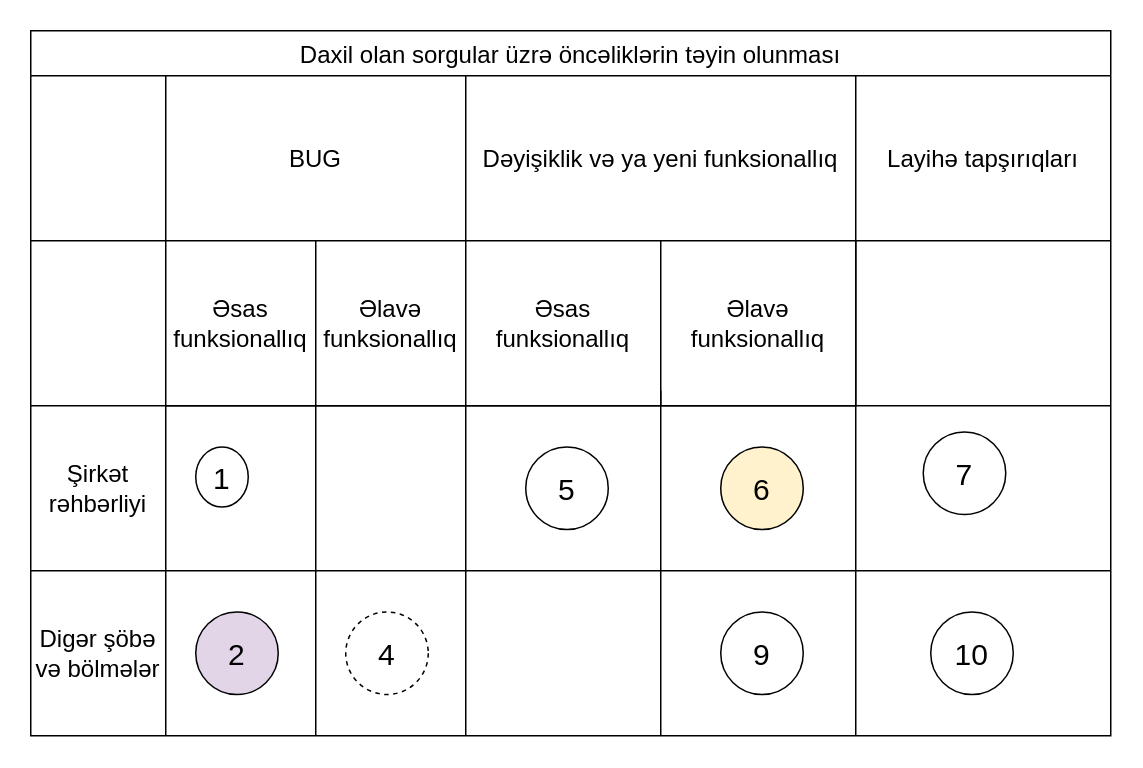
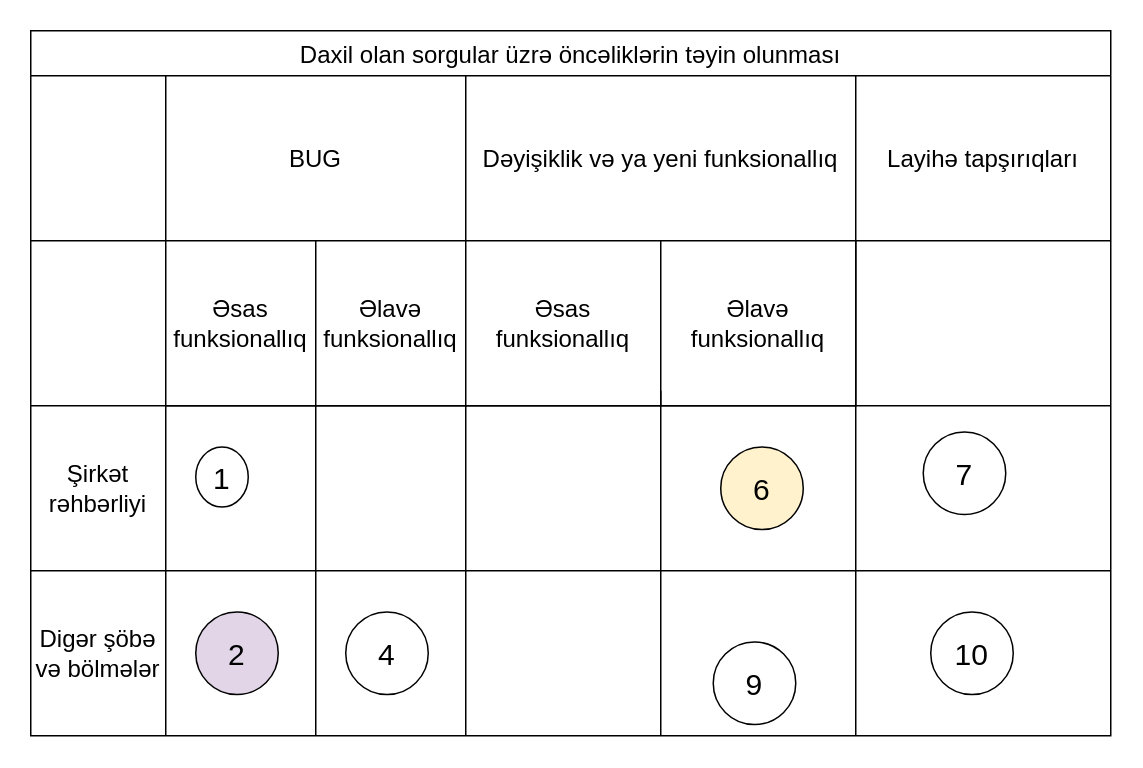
(567, 488) -> none
(387, 653) -> (387, 653)
(762, 653) -> (755, 683)
